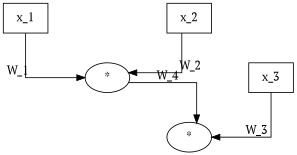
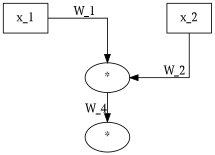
(271, 78) -> none
